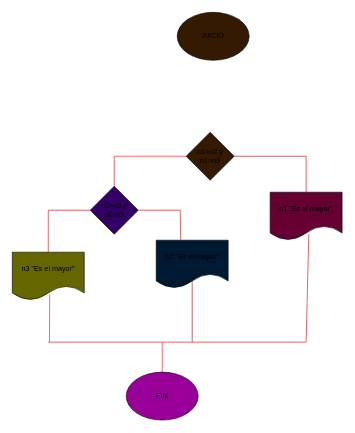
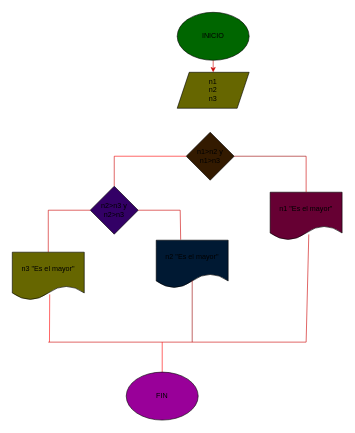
(213, 36) -> (213, 36)
none -> (213, 66)
none -> (213, 90)
